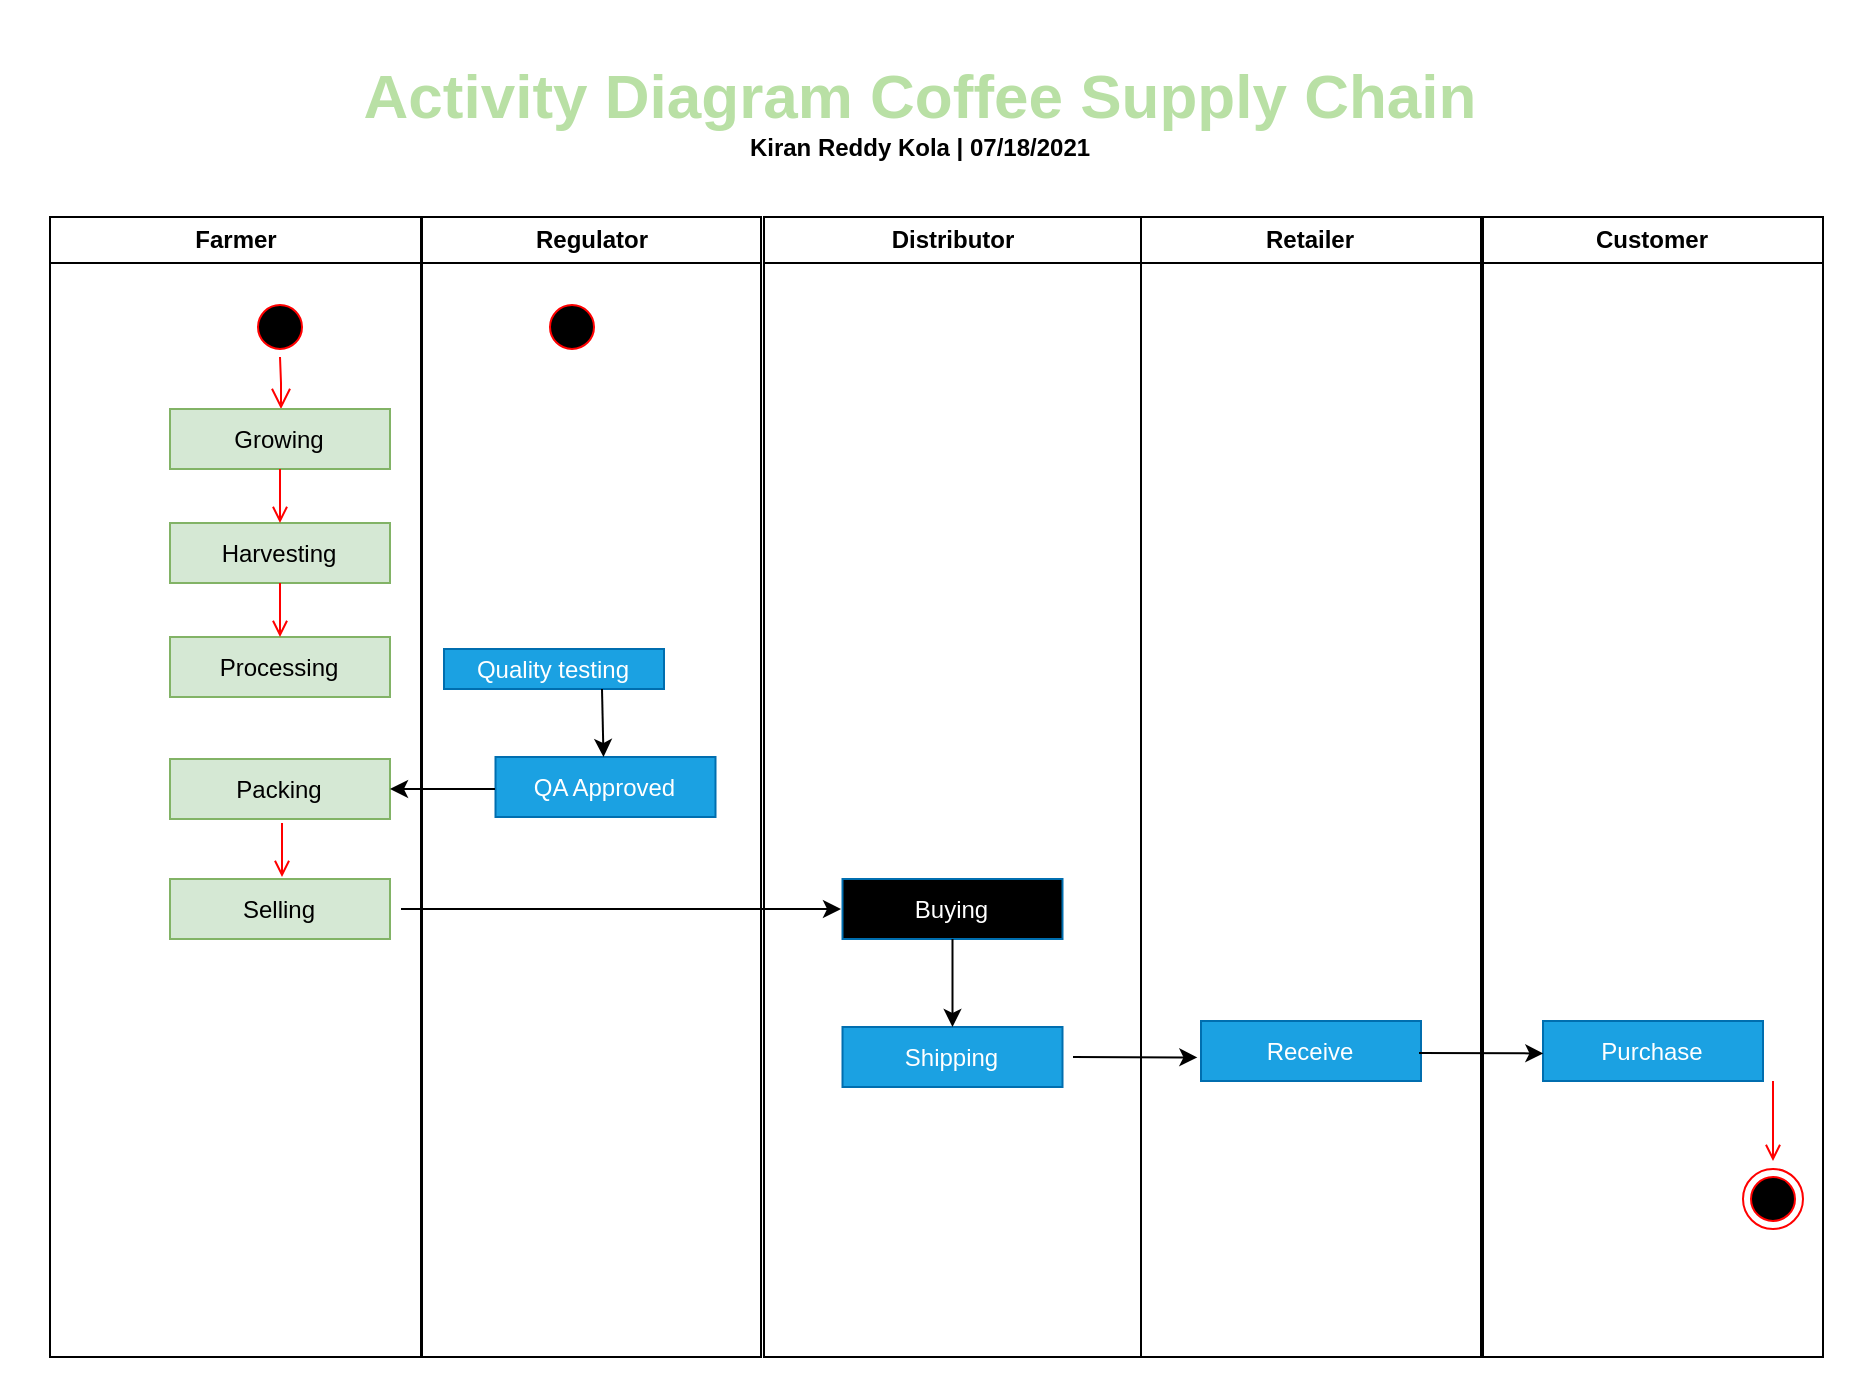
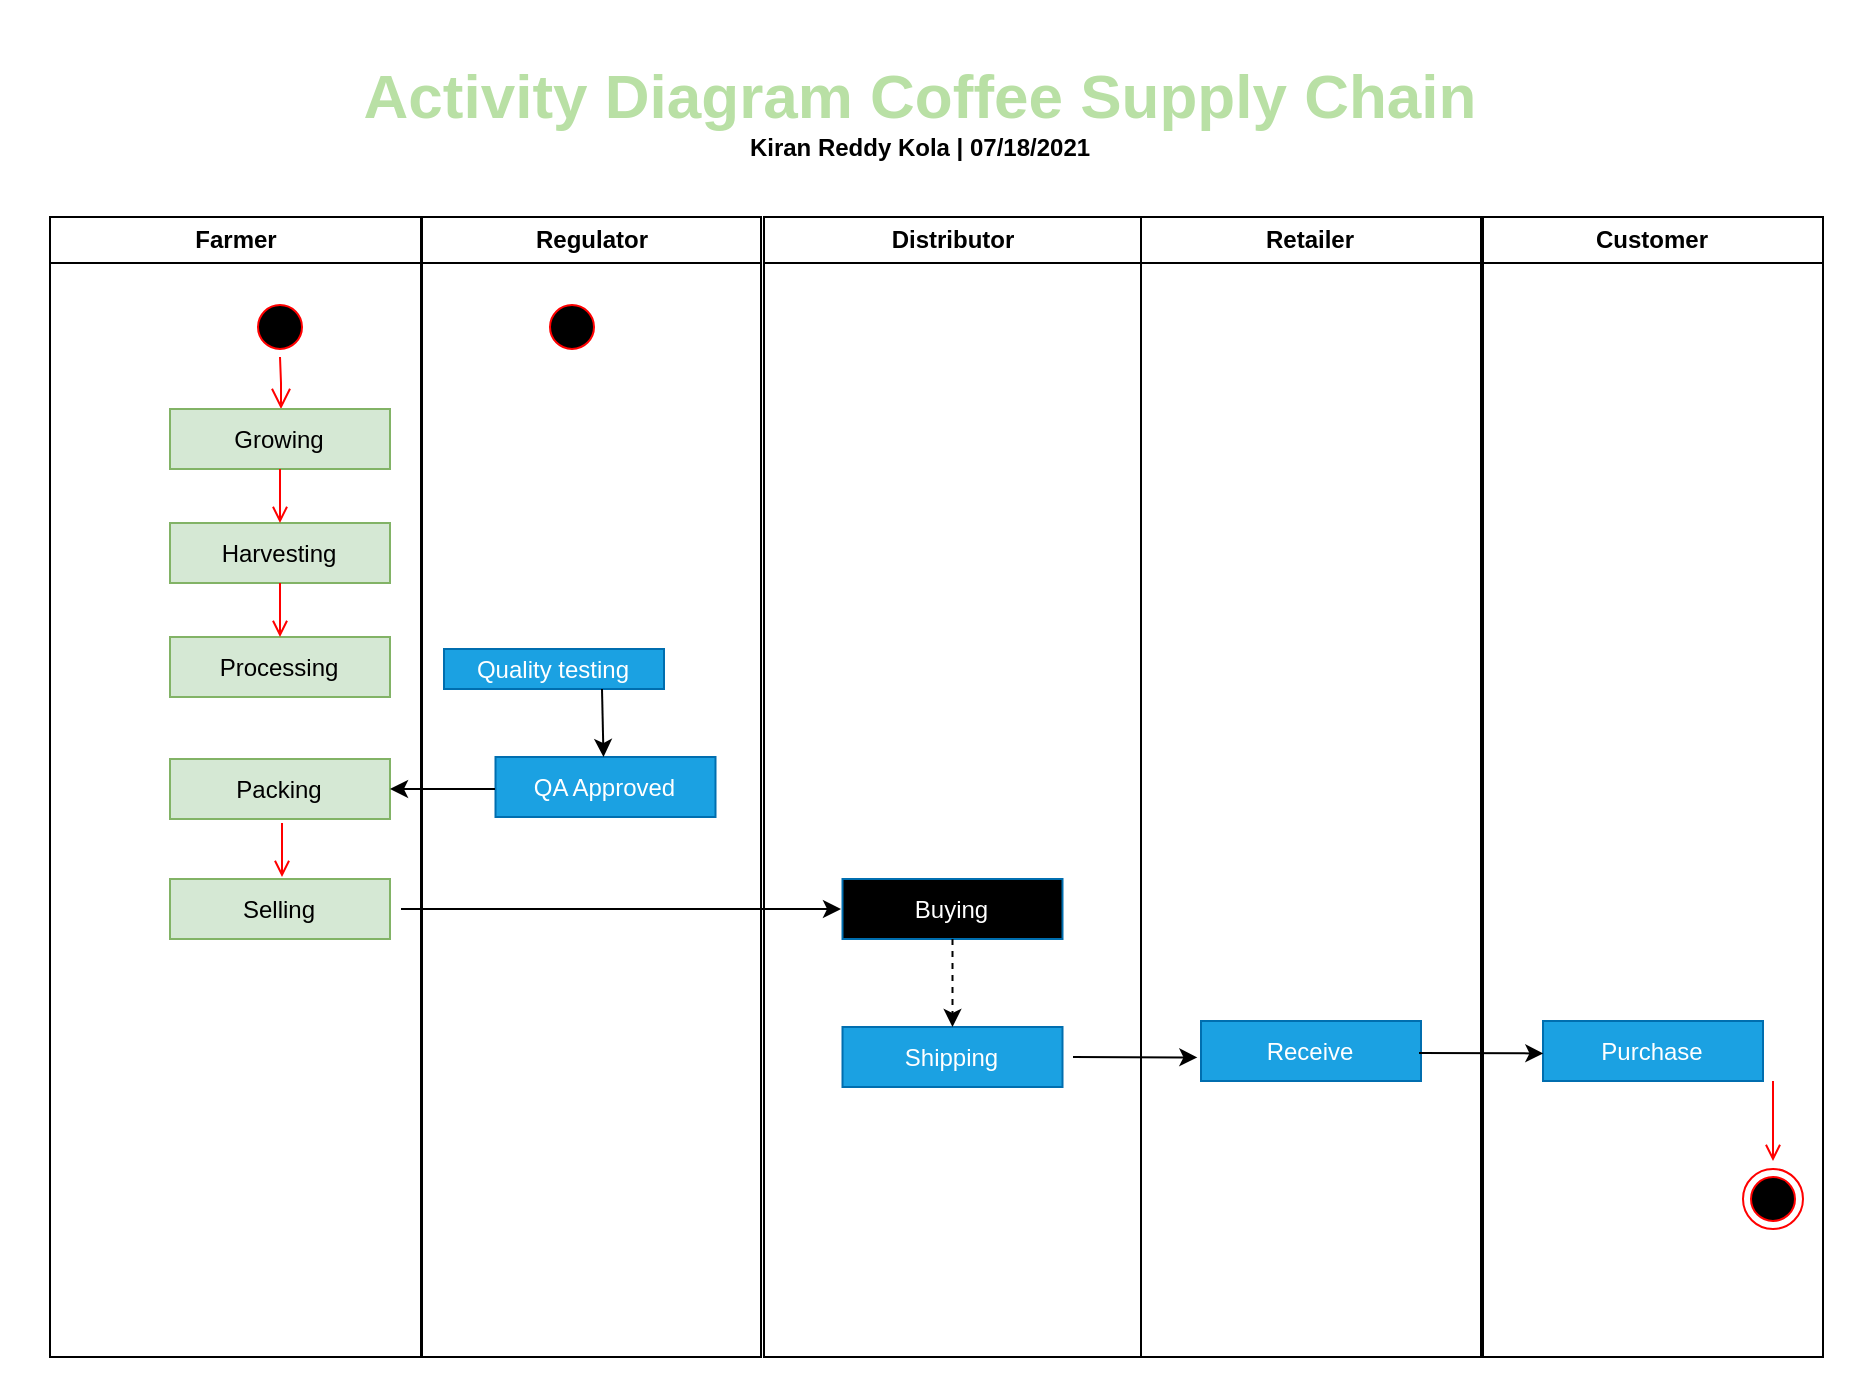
(953, 976) -> (953, 976)
